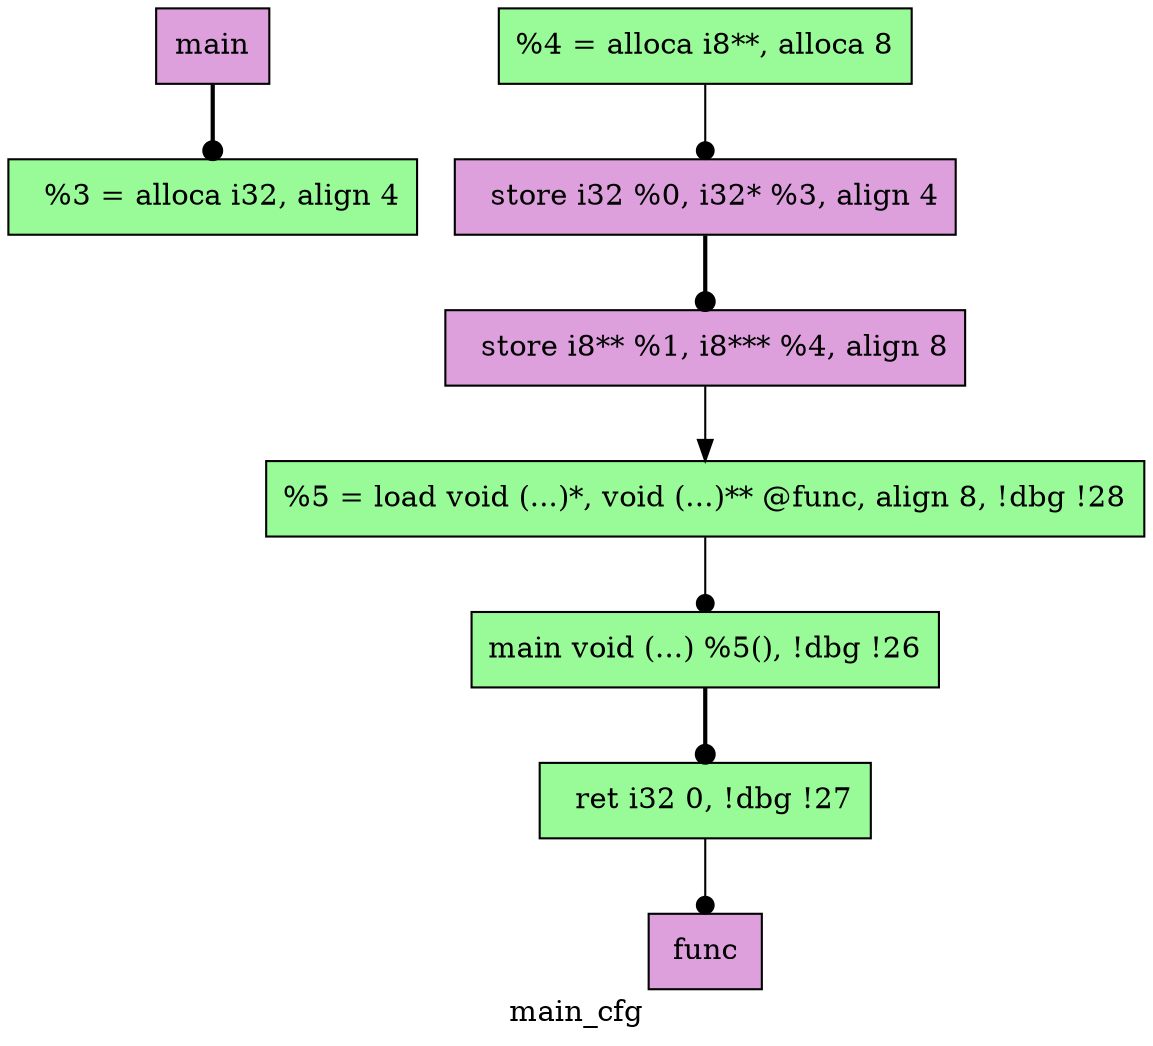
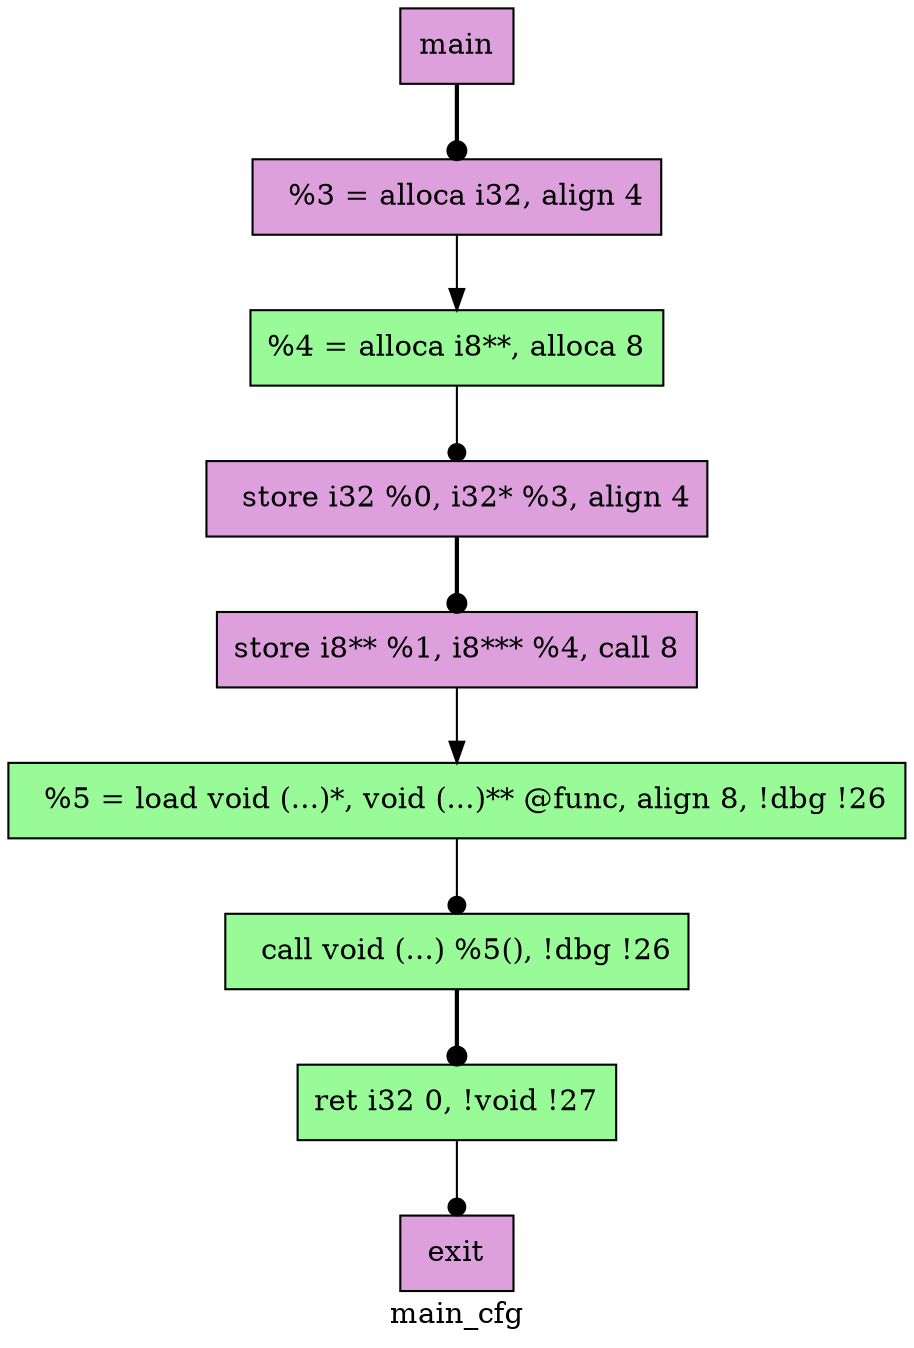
(213, 197) -> (457, 197)
none -> (457, 262)
(705, 348) -> (457, 650)
(705, 499) -> (457, 801)
(705, 650) -> (457, 952)
(705, 801) -> (457, 1102)
(705, 952) -> (457, 1253)
